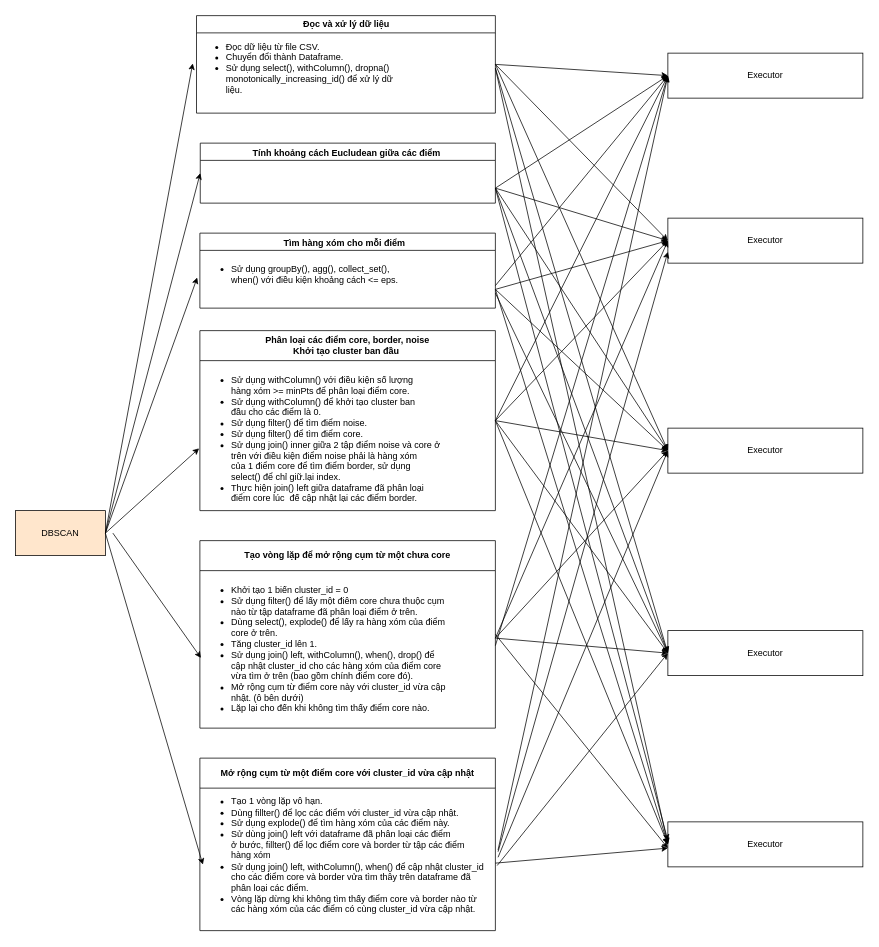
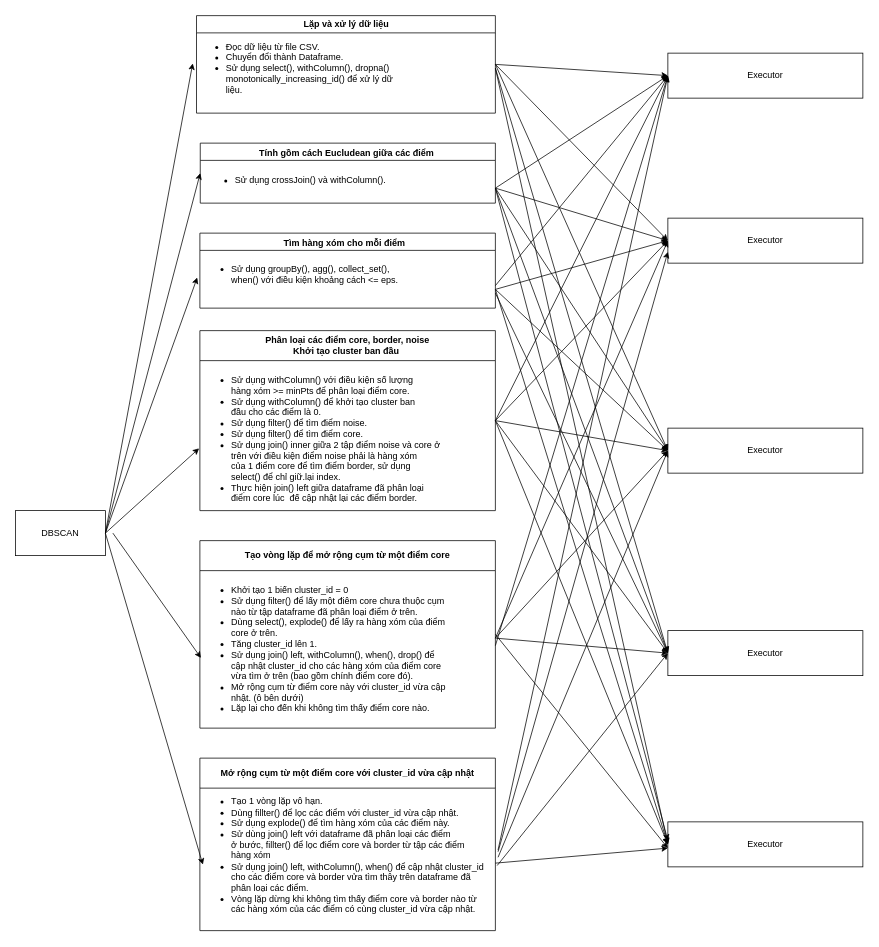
(347, 24) -> (347, 24)
(348, 152) -> (348, 152)
none -> (305, 180)
(60, 533) -> (60, 533)
(348, 555) -> (348, 555)
